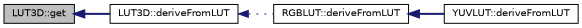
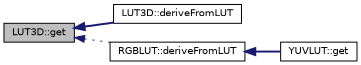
(261, 14) -> (97, 41)
(511, 14) -> (319, 52)
